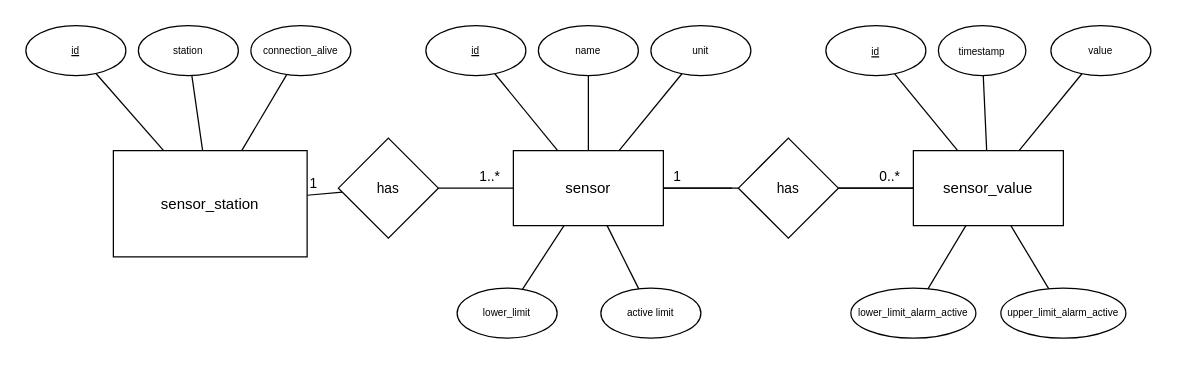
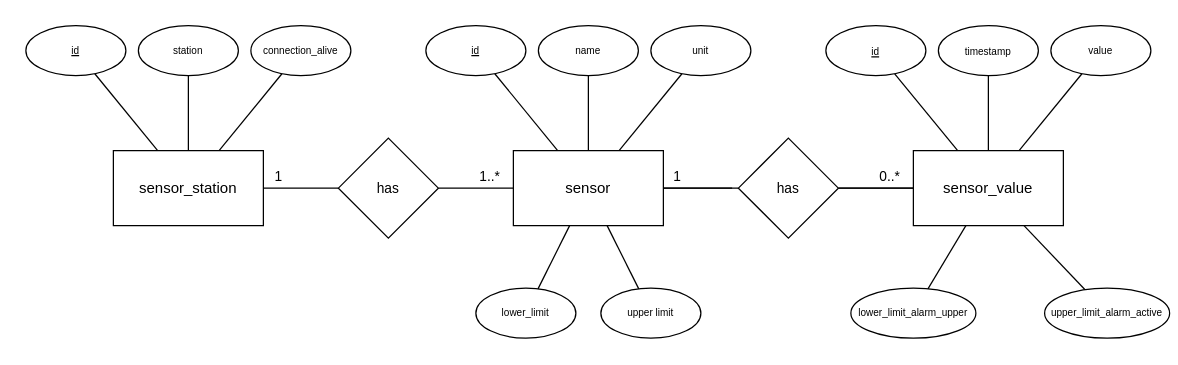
(982, 51) -> (988, 51)
(210, 204) -> (188, 188)
(507, 313) -> (526, 313)
(651, 313) -> (651, 313)
(913, 313) -> (913, 313)
(1063, 313) -> (1107, 313)
